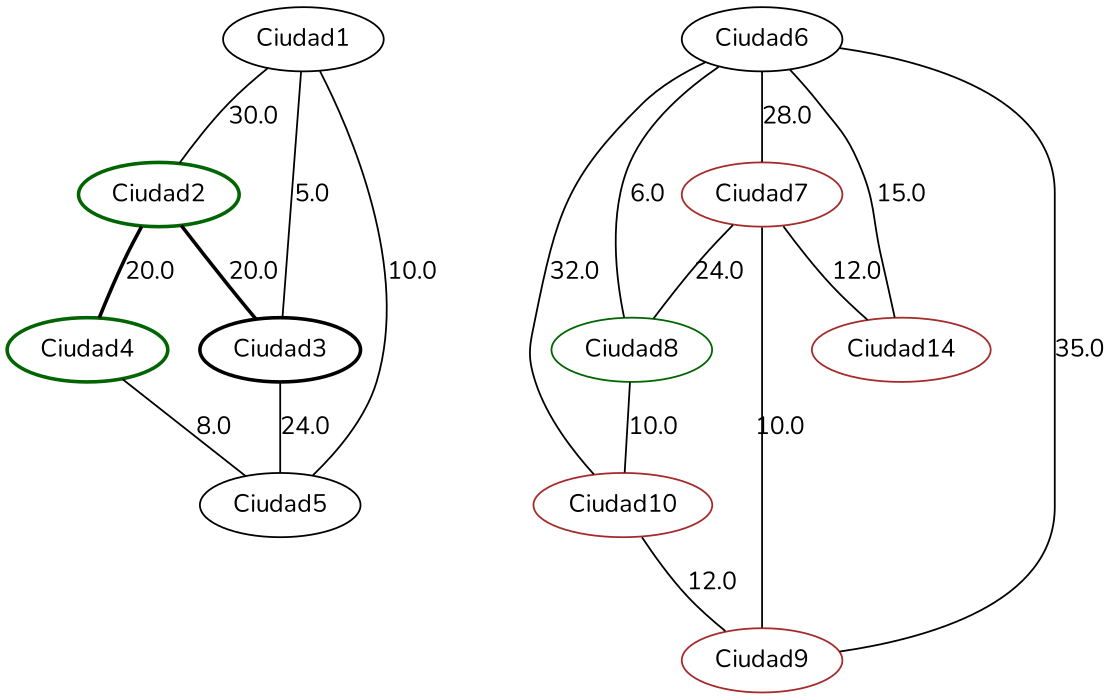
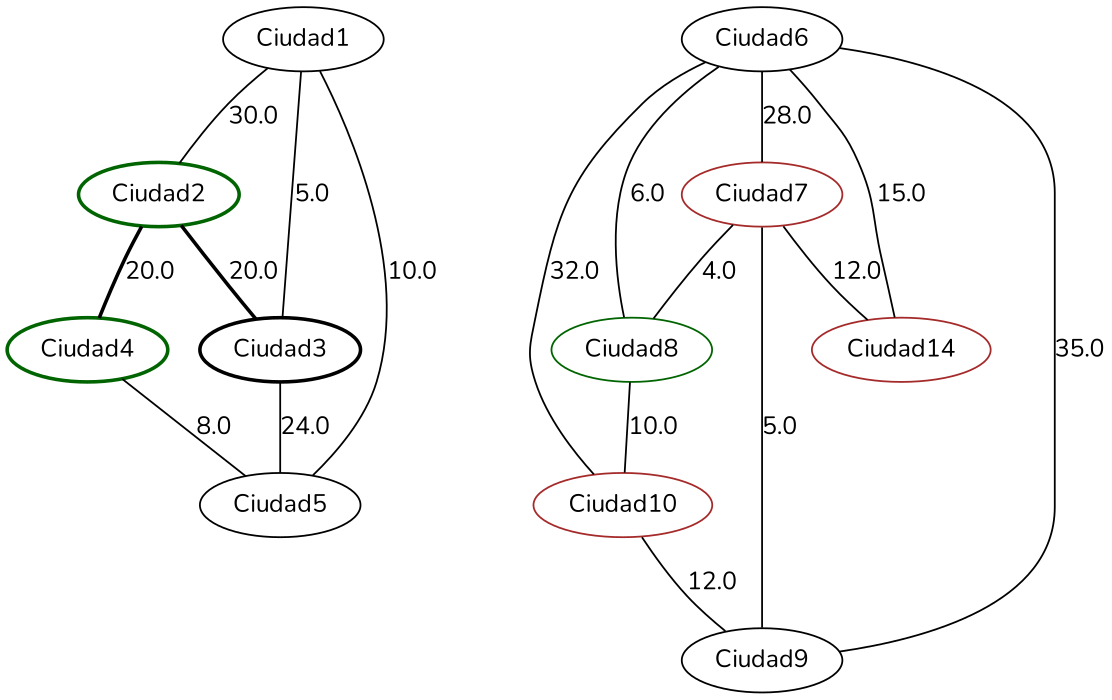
(719, 272) -> (719, 272)
(780, 427) -> (780, 427)
(762, 660) -> (762, 660)
